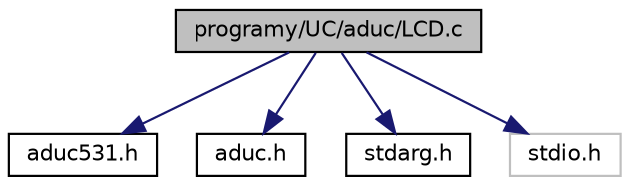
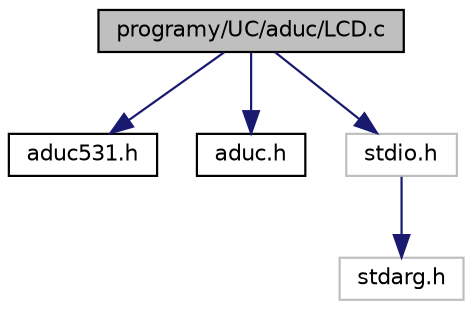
(362, 84) -> (402, 206)
(408, 155) -> (402, 279)
